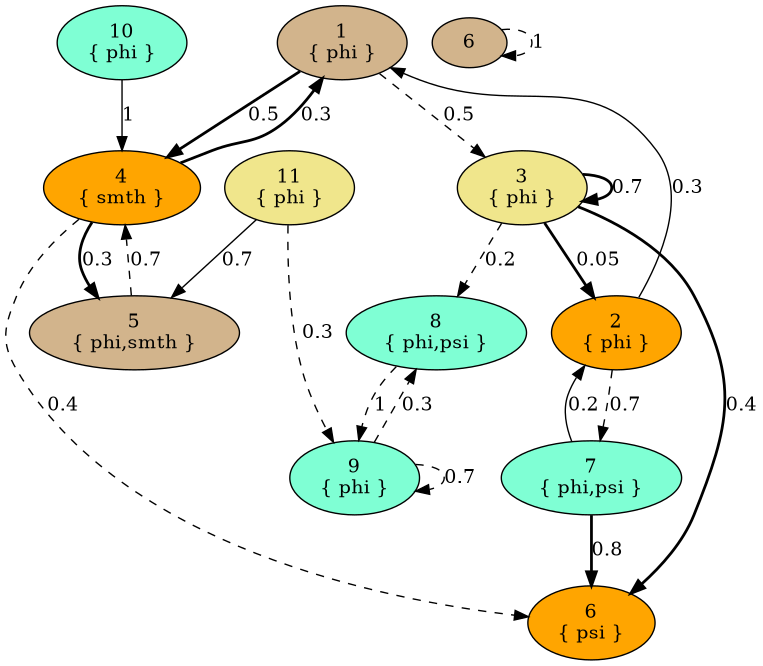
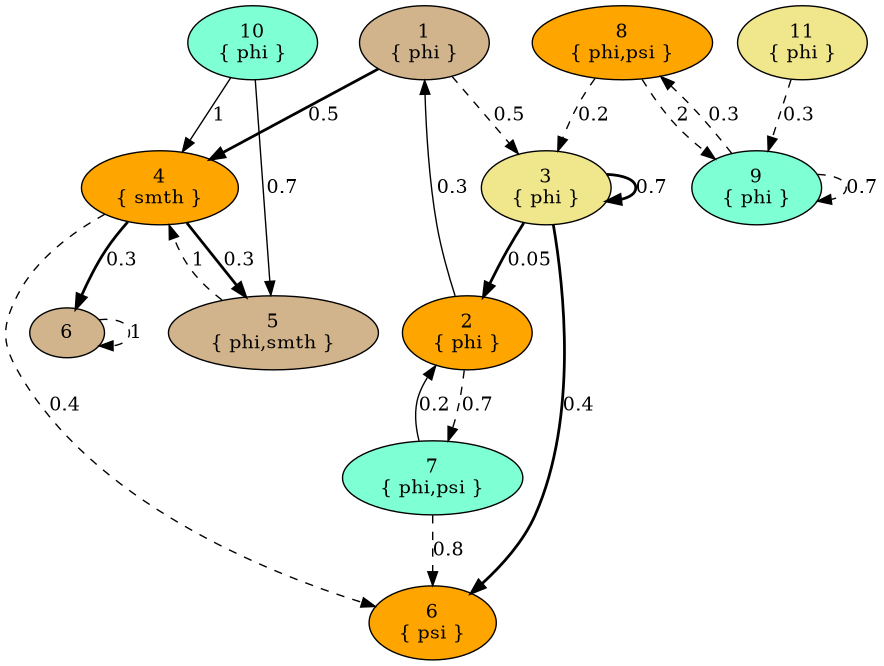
(255, 139) -> (102, 257)
(219, 254) -> (263, 181)
(483, 254) -> (577, 107)
(146, 260) -> (199, 260)
(436, 333) -> (622, 43)
(381, 405) -> (683, 115)
(591, 543) -> (433, 543)
